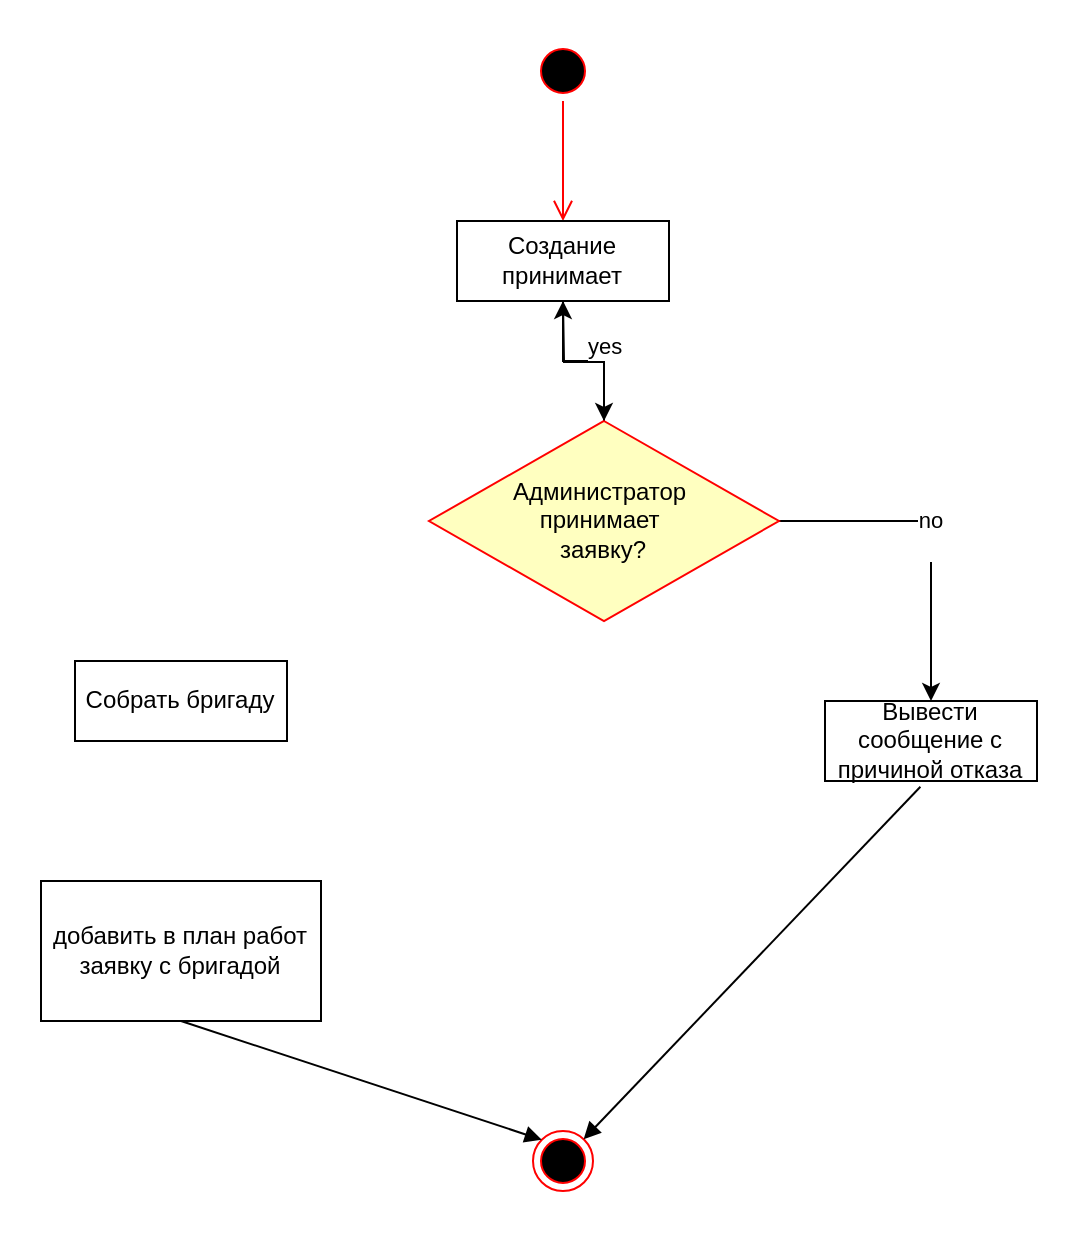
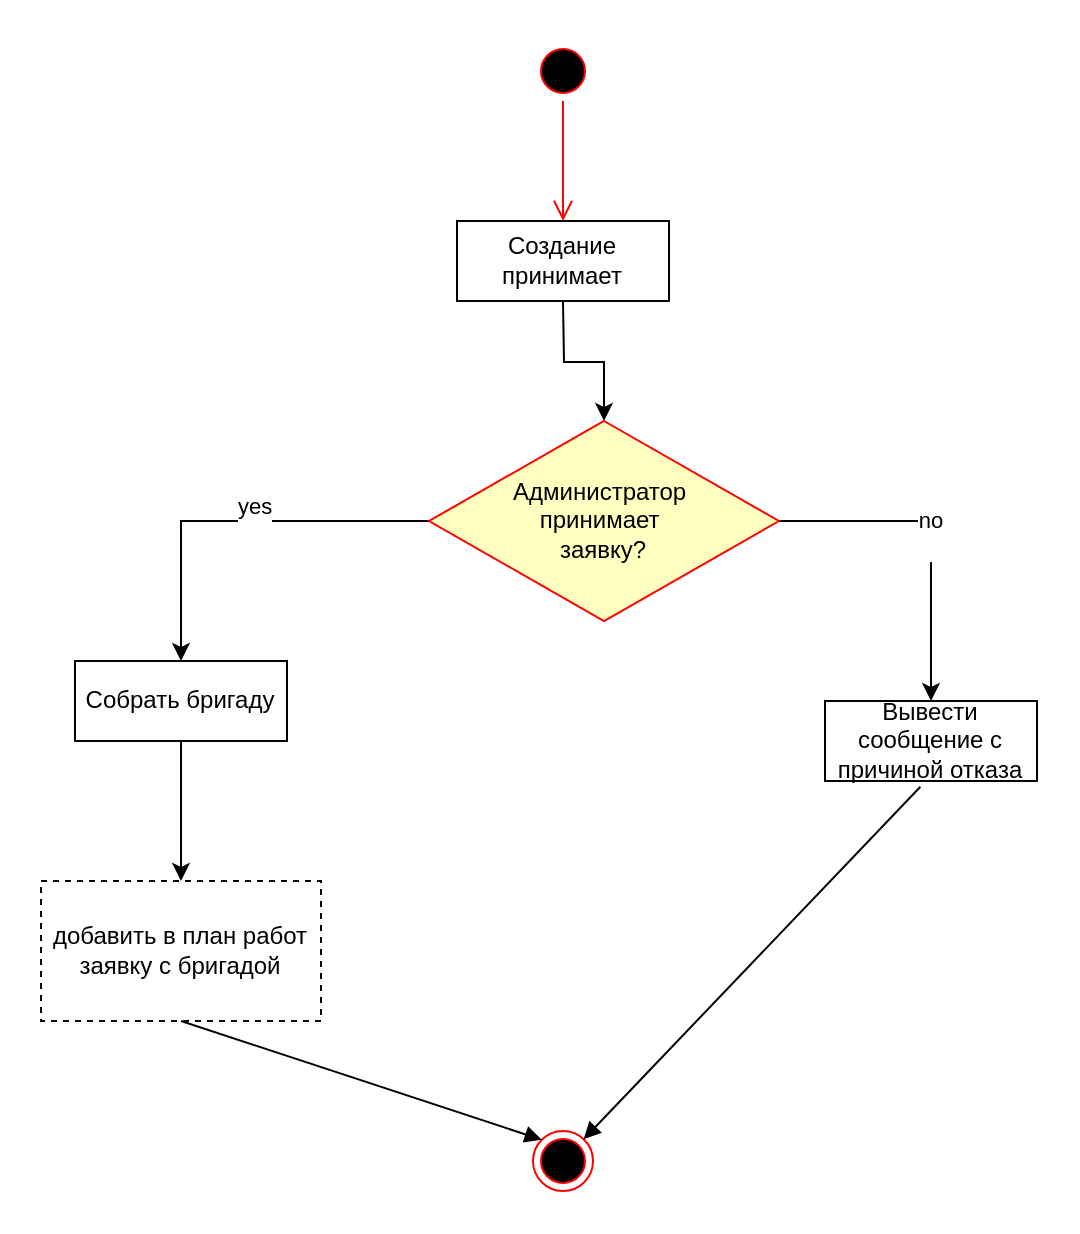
(604, 419) -> (181, 555)
none -> (181, 804)
(181, 951) -> (181, 951)
